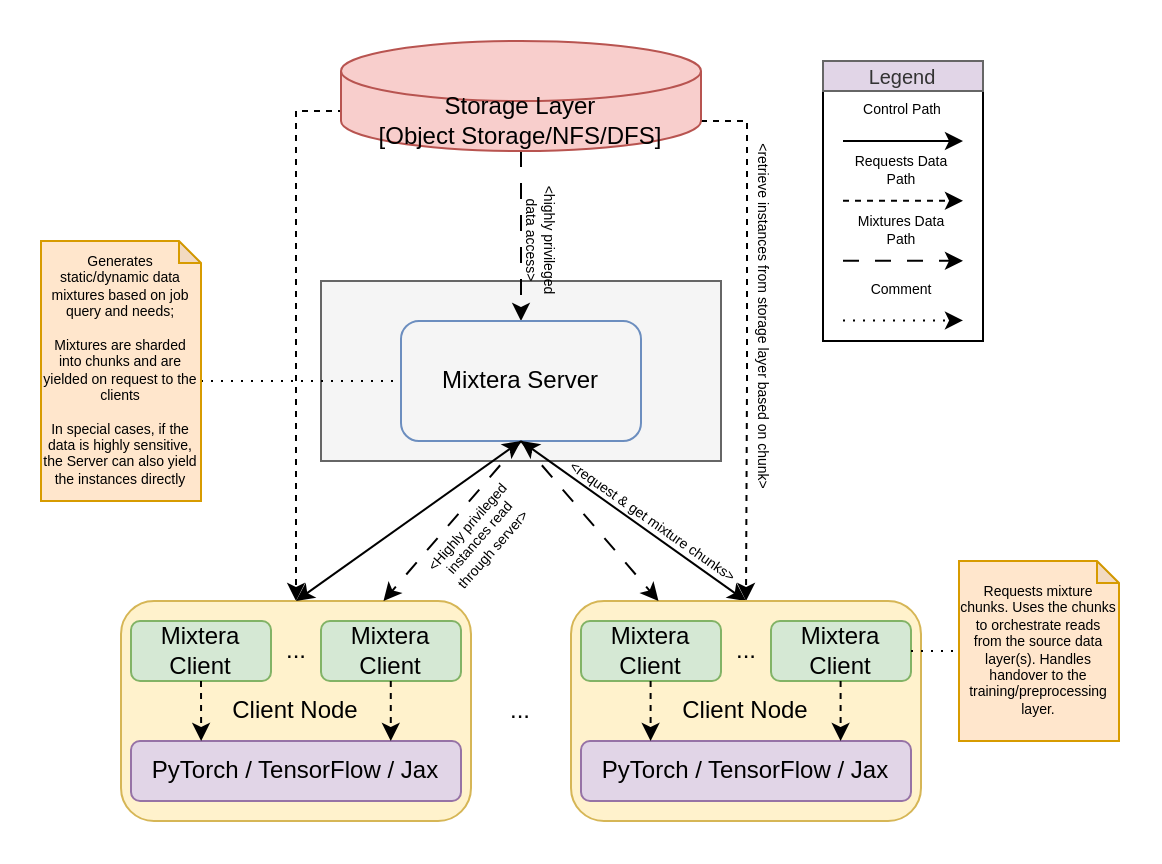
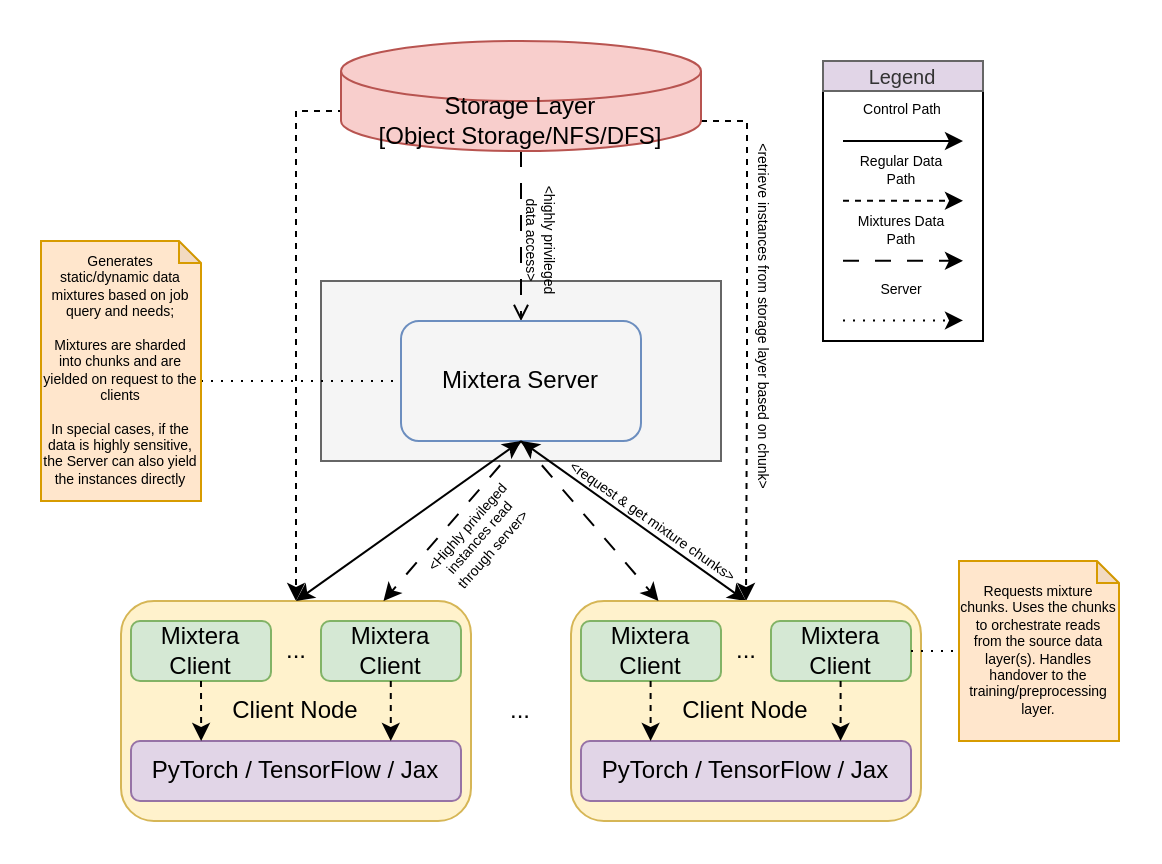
(902, 171) -> (902, 171)
(902, 291) -> (902, 291)
(521, 306) -> (521, 308)
